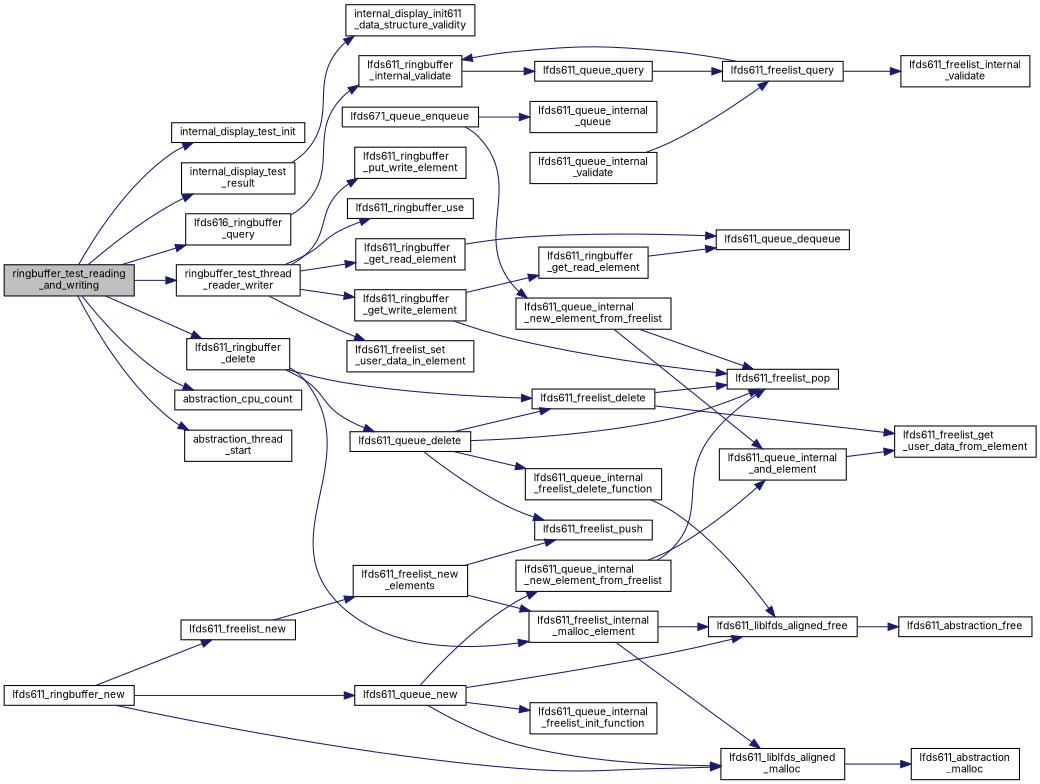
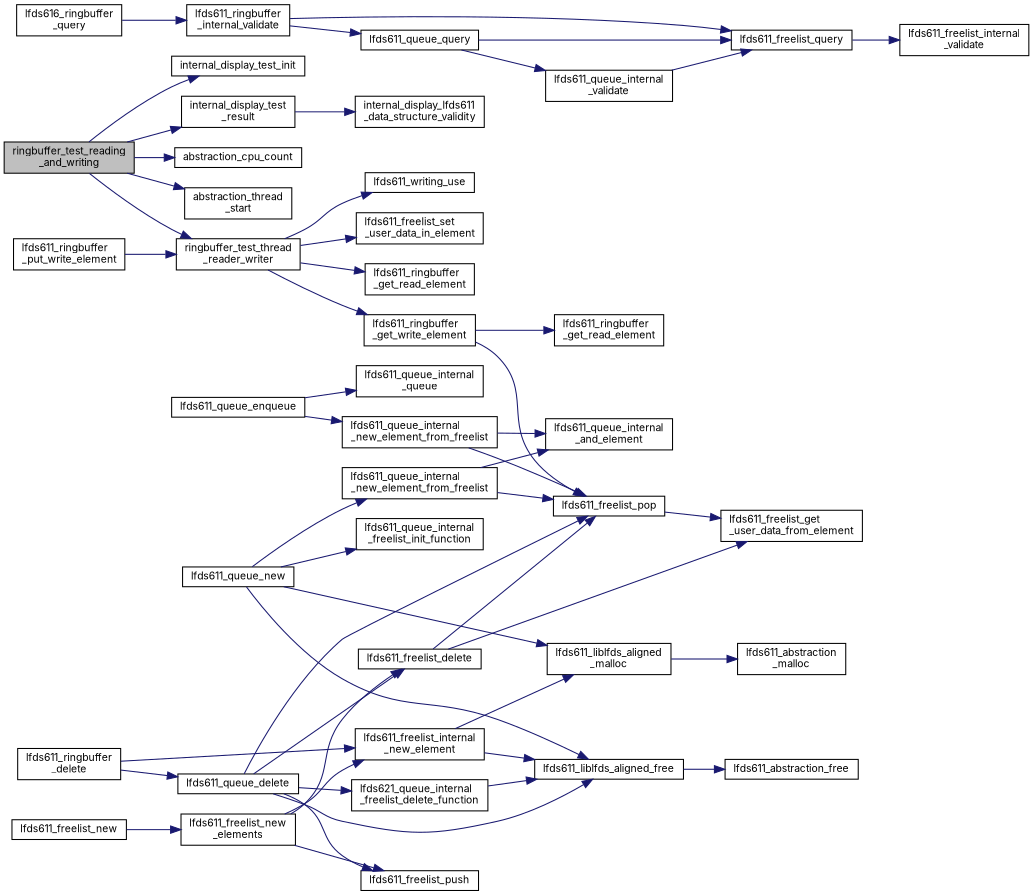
(410, 20) -> (420, 112)
(605, 47) -> (506, 17)
none -> (498, 59)
(410, 117) -> (238, 407)
(410, 209) -> (420, 183)
(322, 226) -> (145, 254)
(783, 240) -> none
(149, 256) -> none
(149, 315) -> none
(404, 390) -> (332, 738)
(865, 454) -> (687, 515)
(593, 484) -> (420, 795)
(593, 627) -> (420, 744)
(69, 695) -> none
none -> (430, 832)
